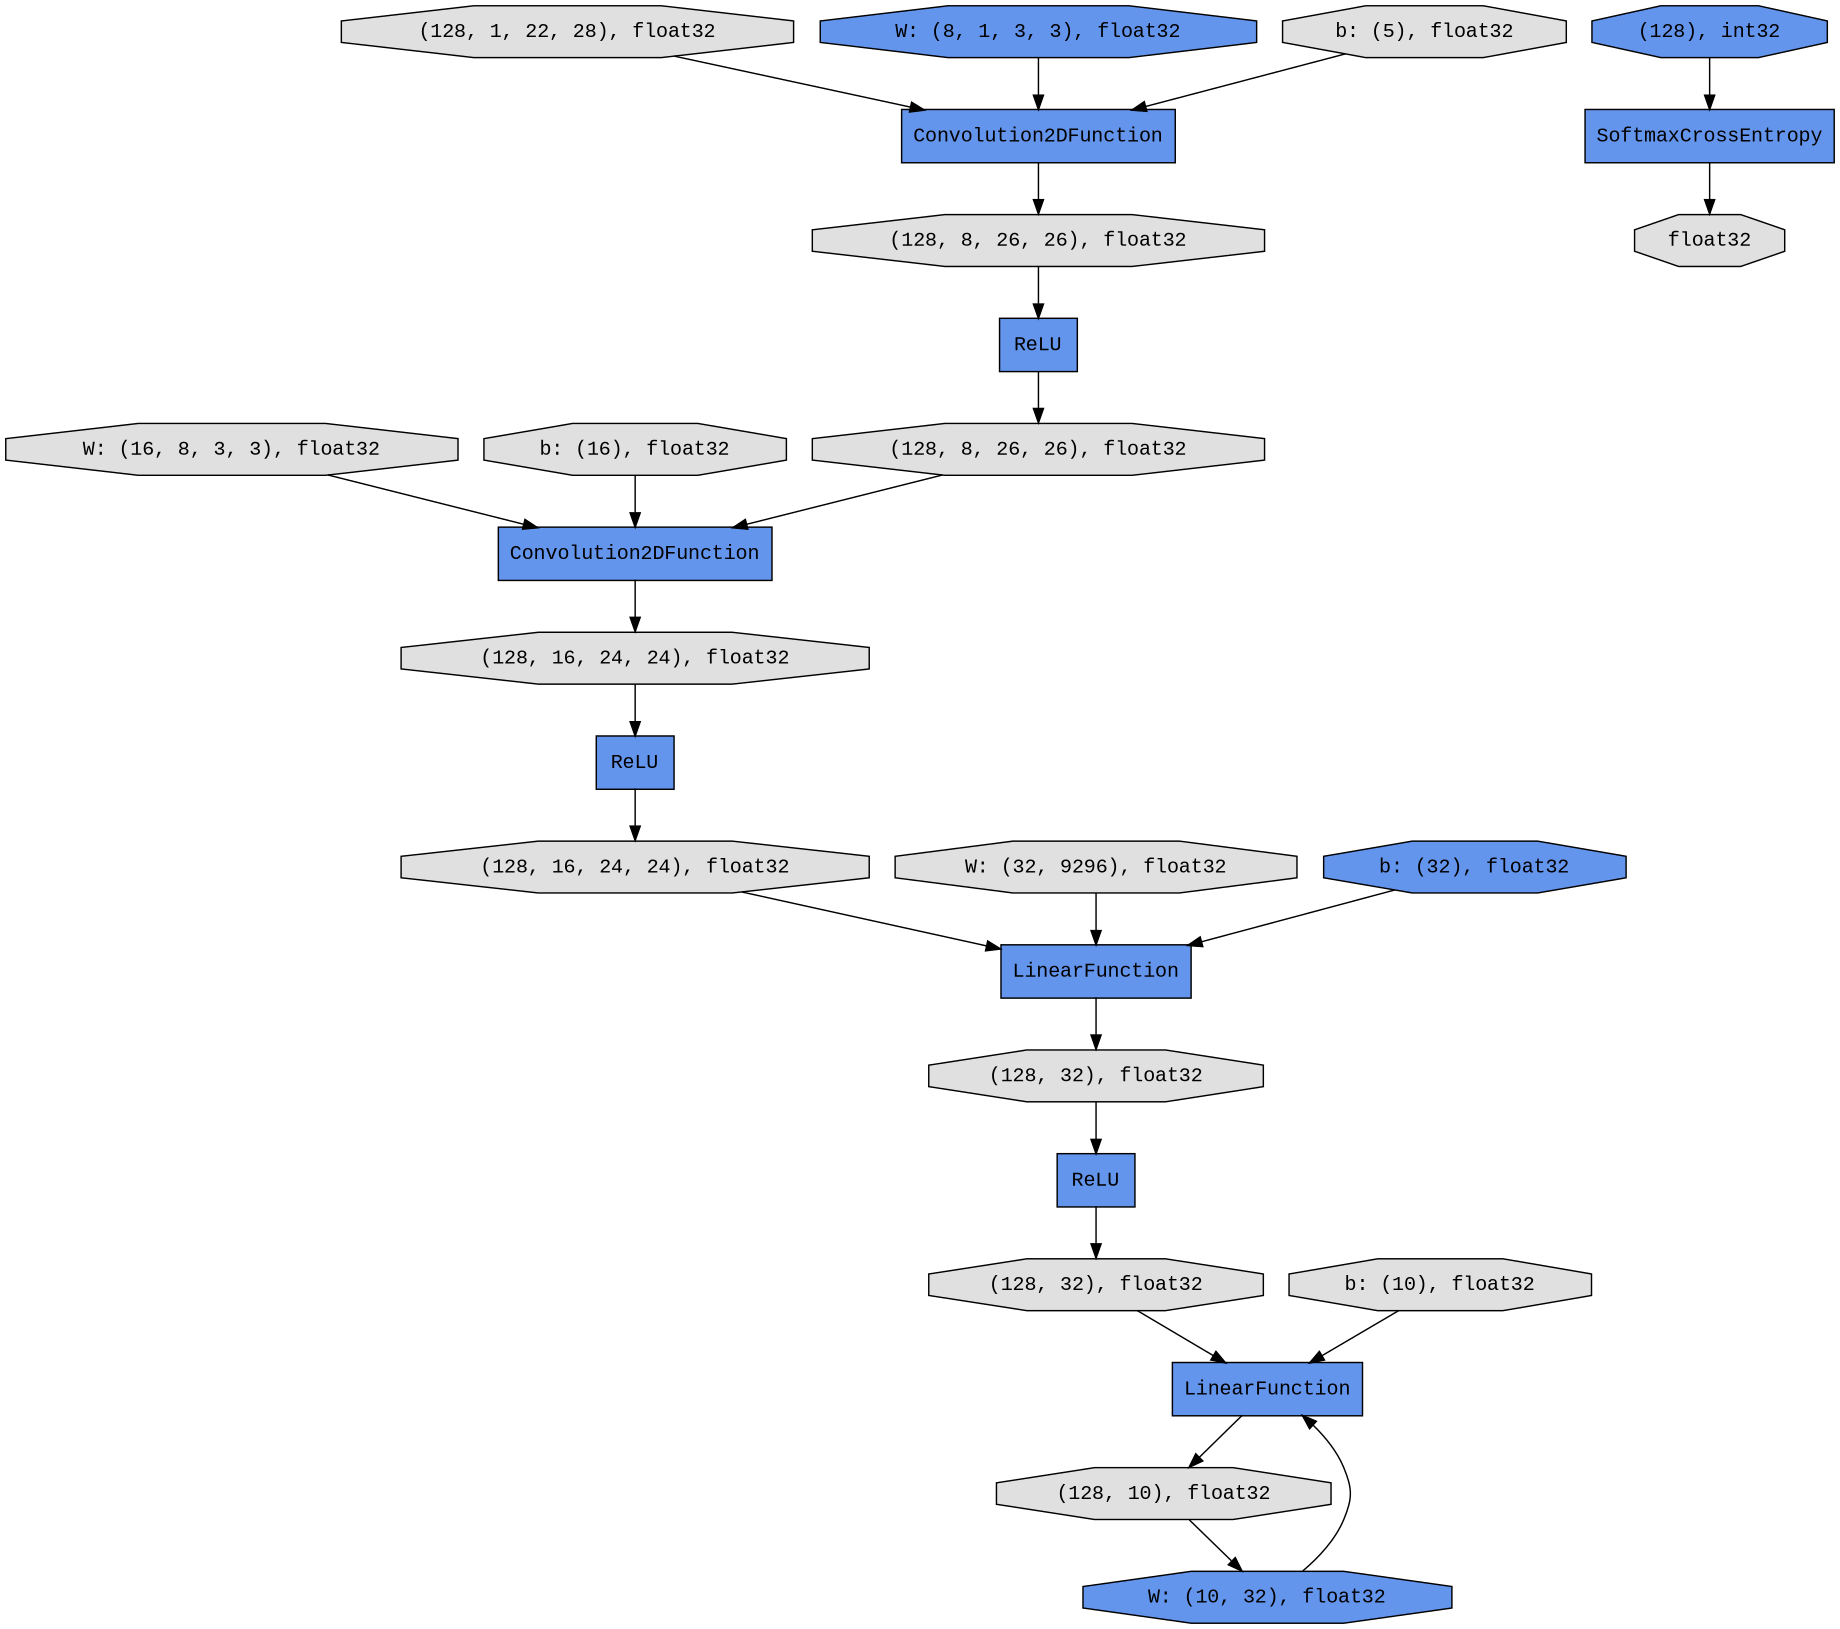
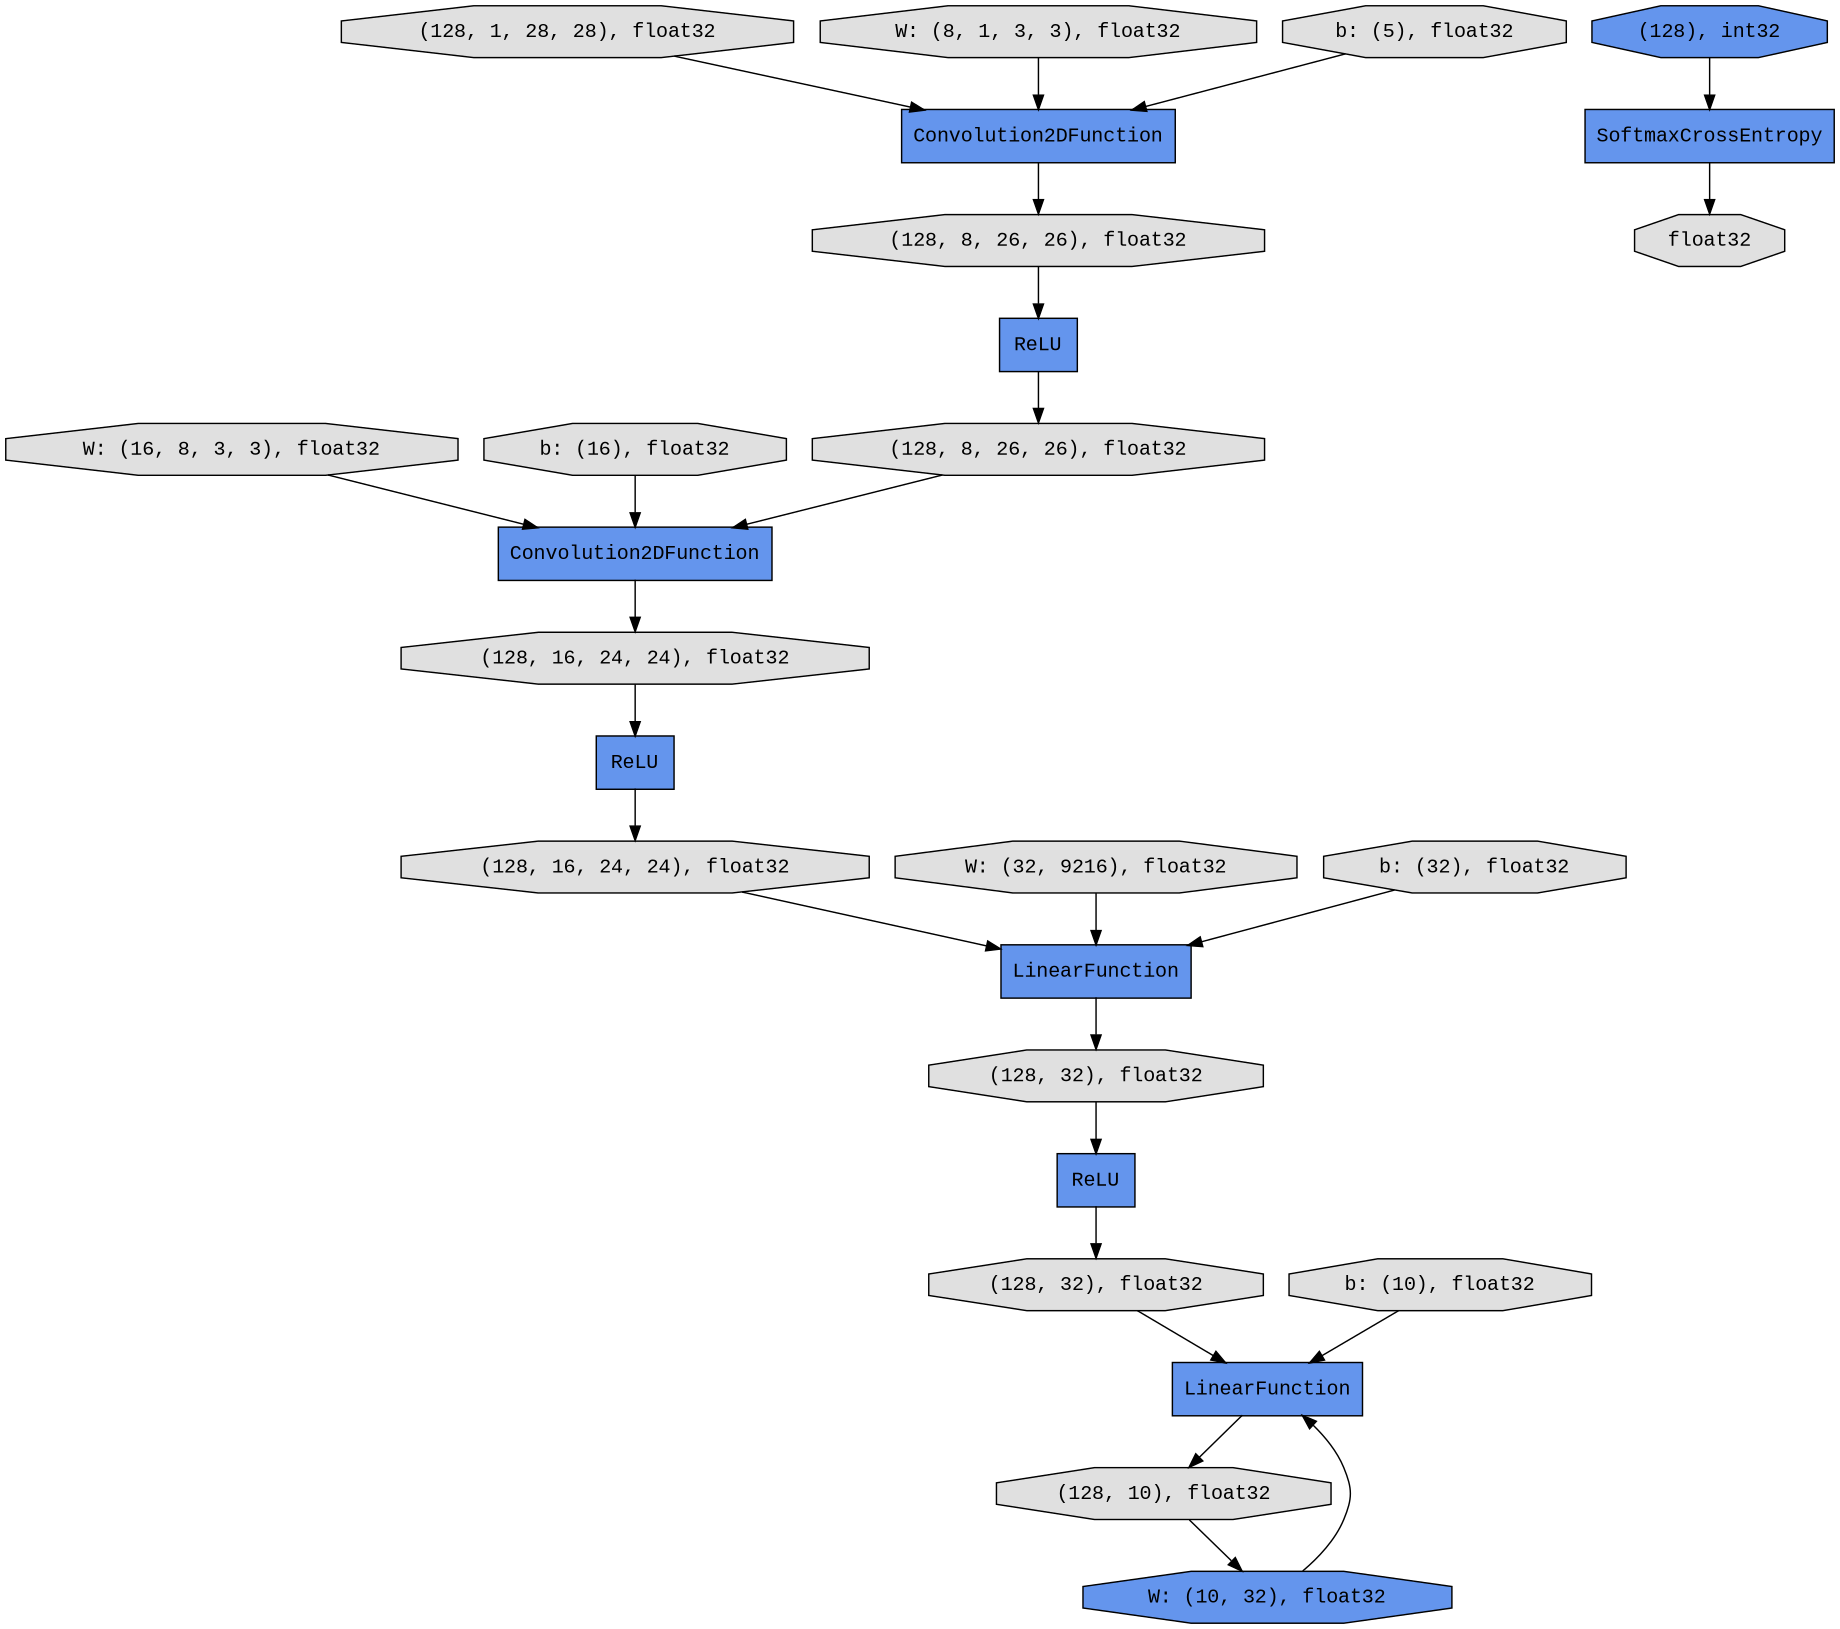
(567, 32) -> (567, 32)
(1038, 32) -> (1038, 32)
(1096, 867) -> (1096, 867)
(1475, 867) -> (1475, 867)
